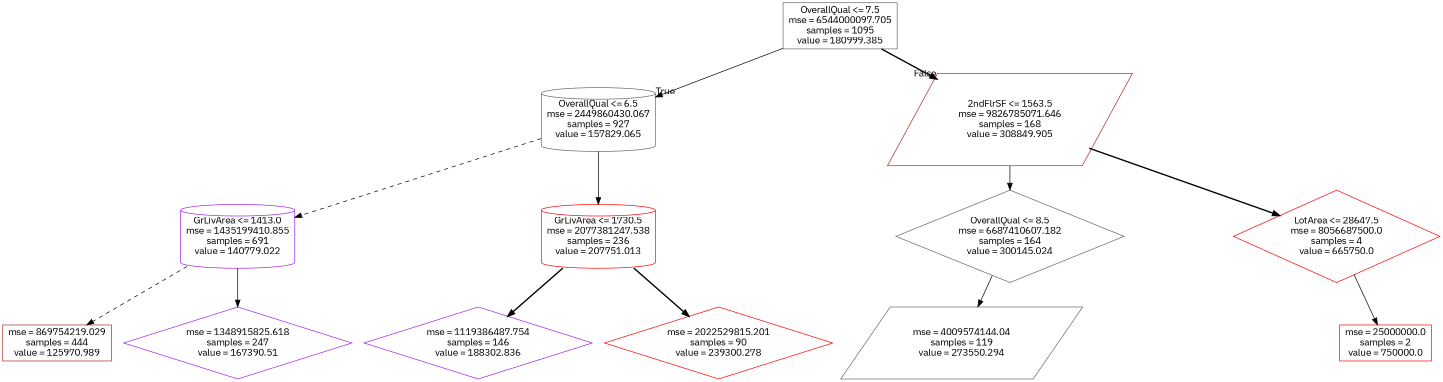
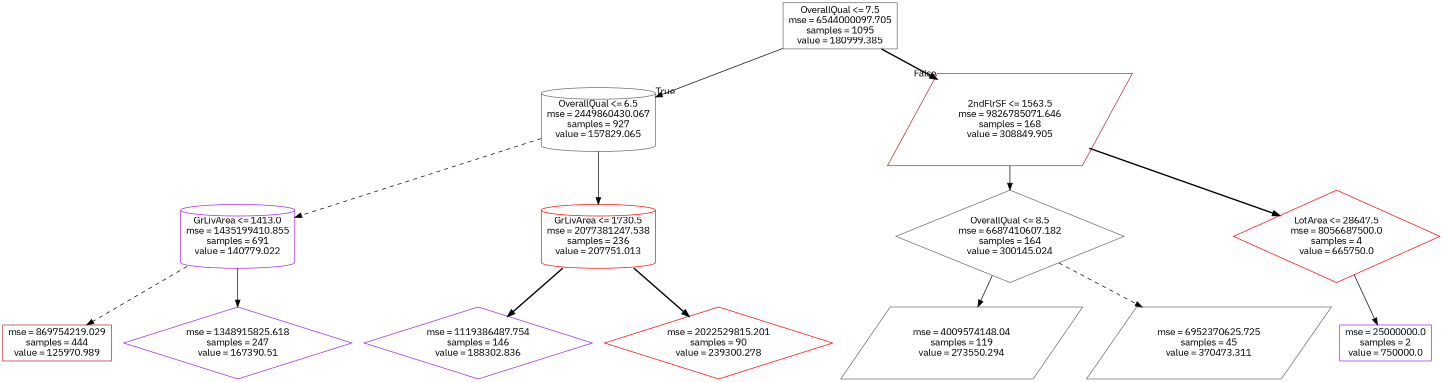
(962, 343) -> (962, 343)
none -> (1209, 343)
(1386, 343) -> (1386, 343)
